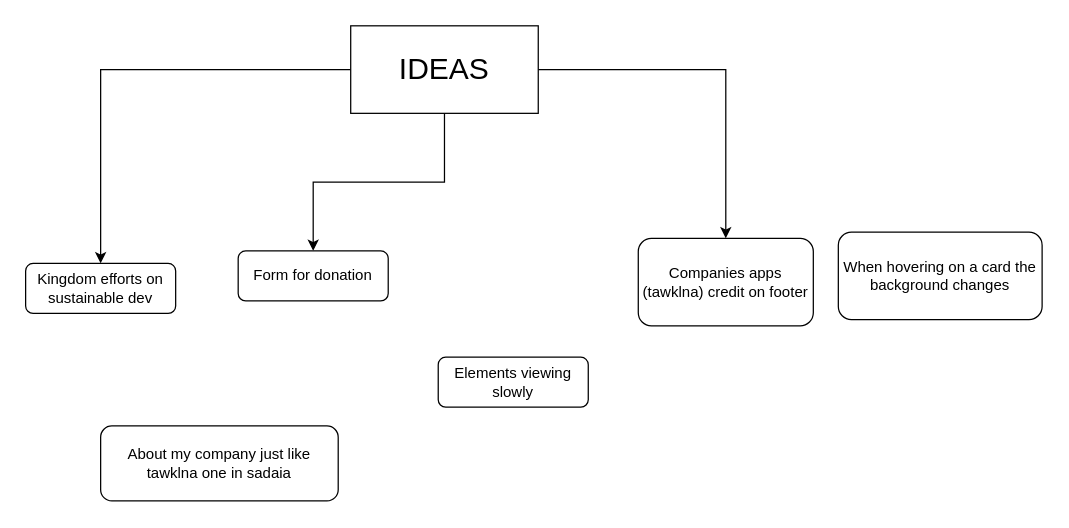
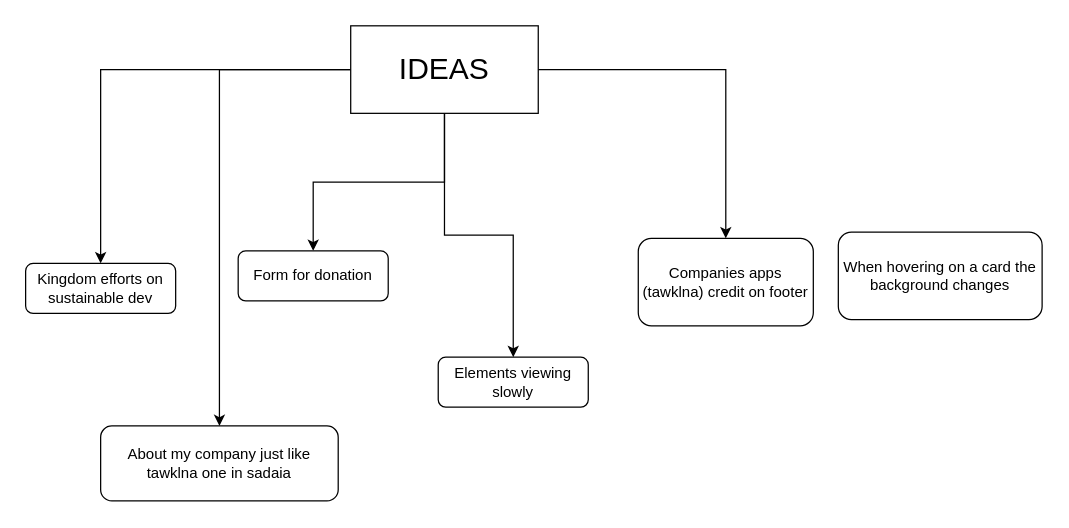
none -> (509, 235)
none -> (219, 245)
